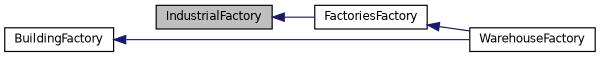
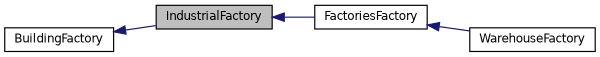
(298, 40) -> (141, 28)
